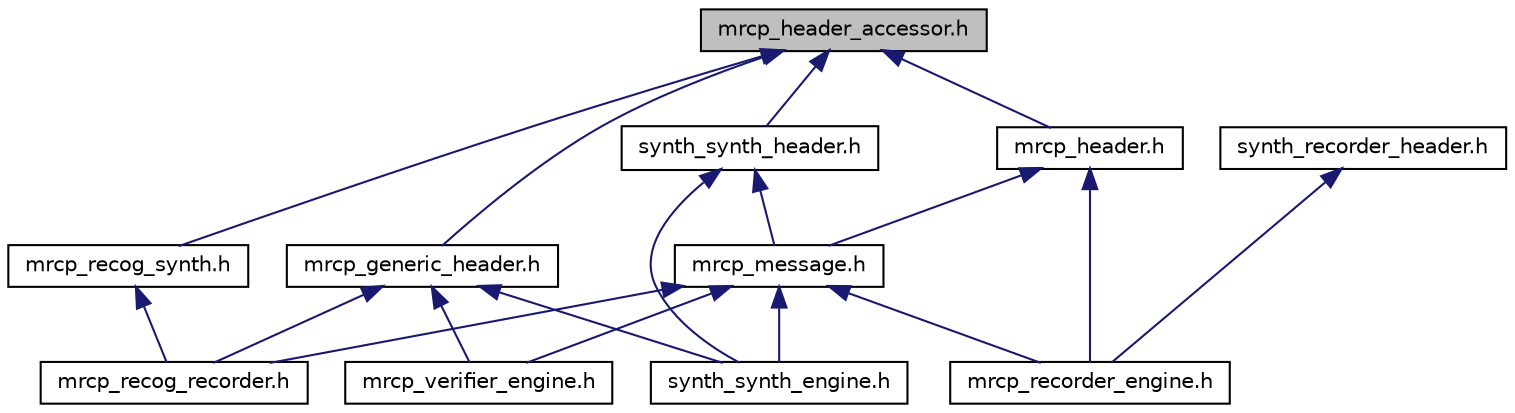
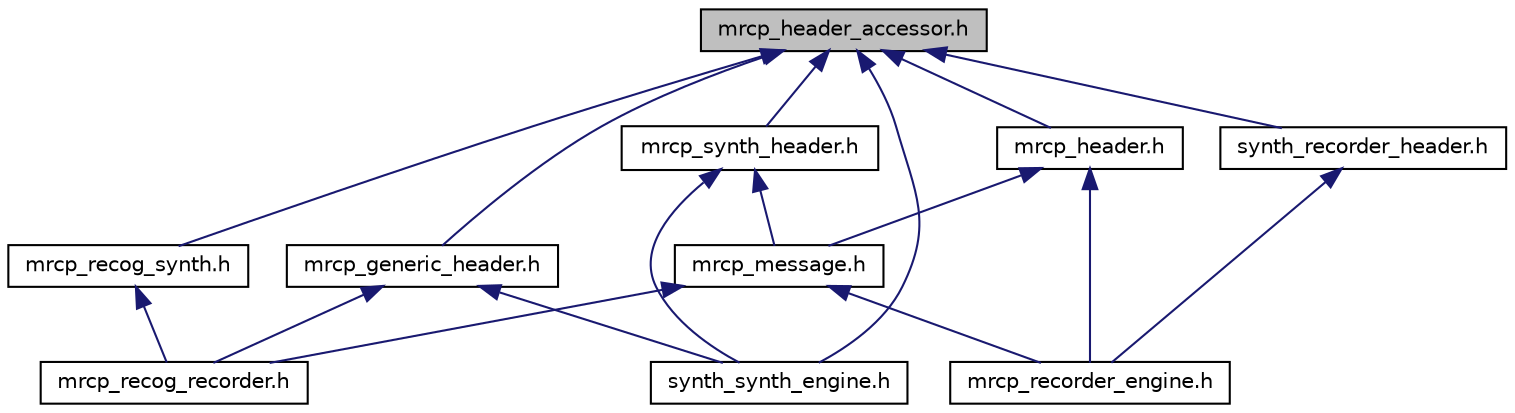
none -> (1114, 91)
(750, 148) -> (750, 148)
(779, 335) -> (919, 232)
(479, 383) -> none
